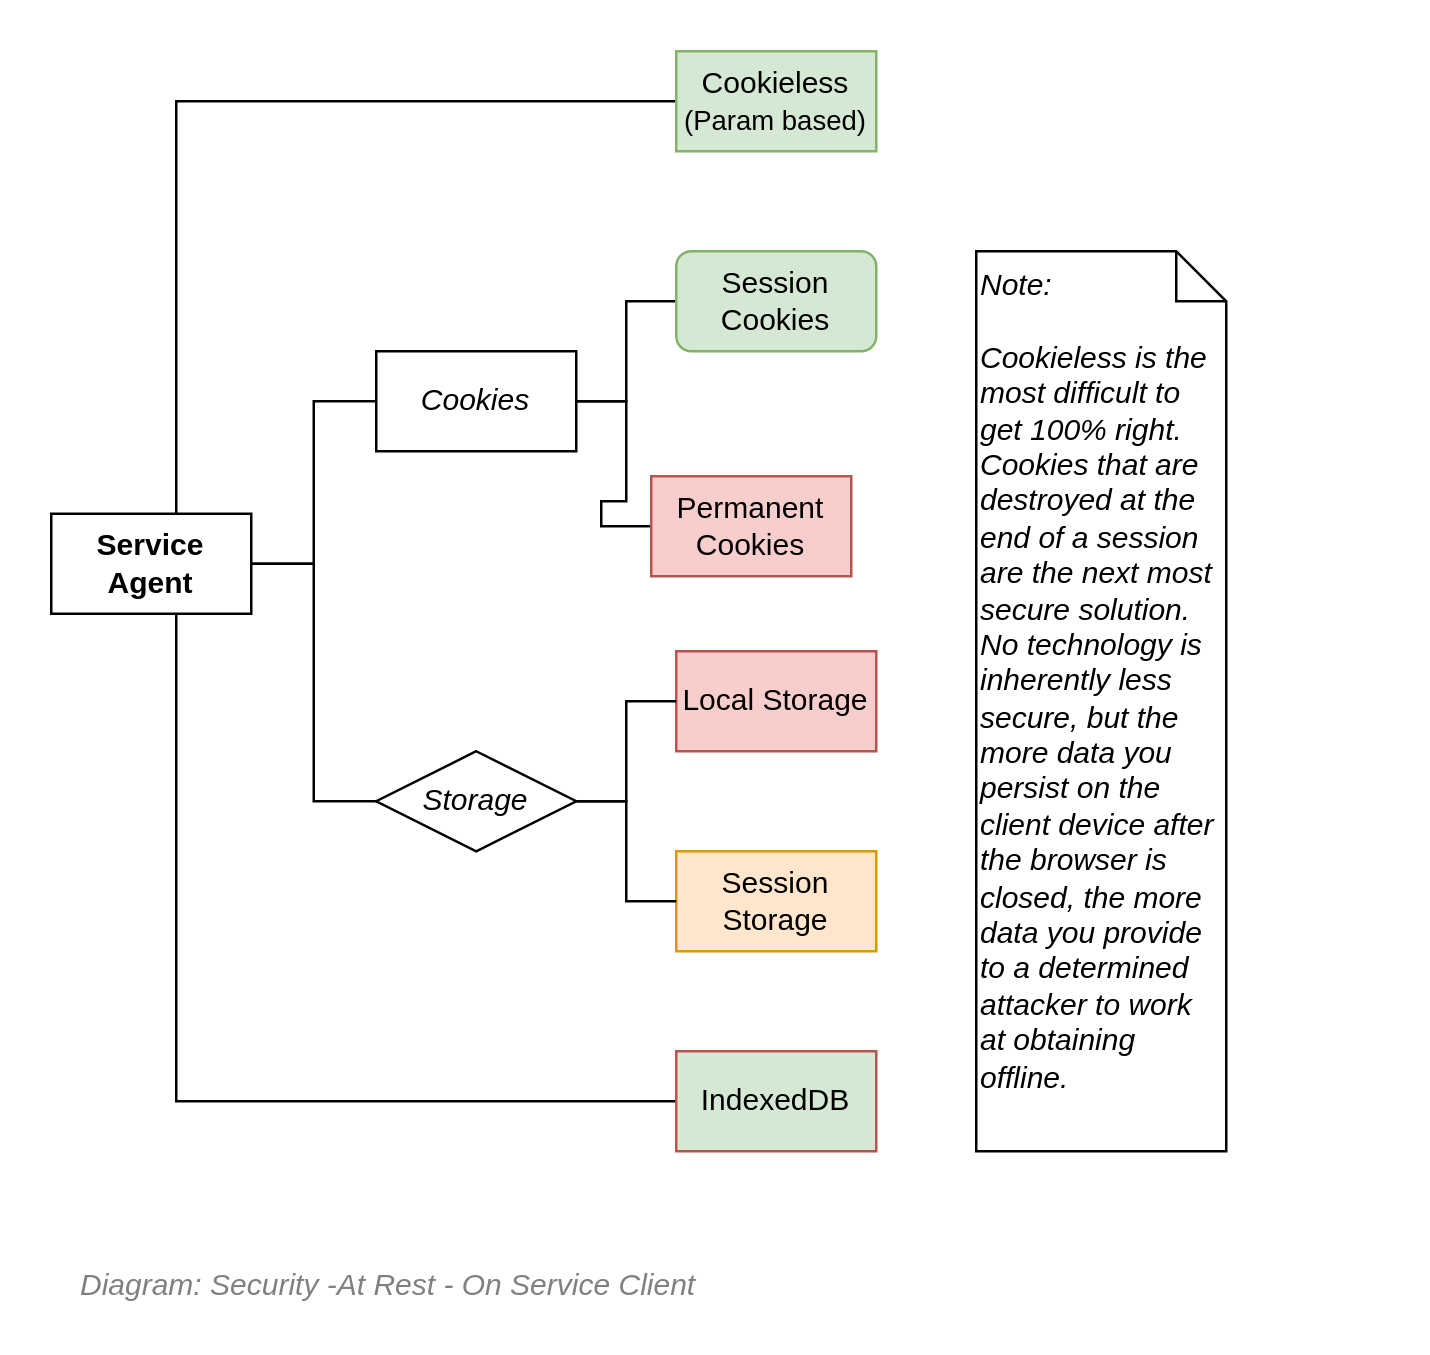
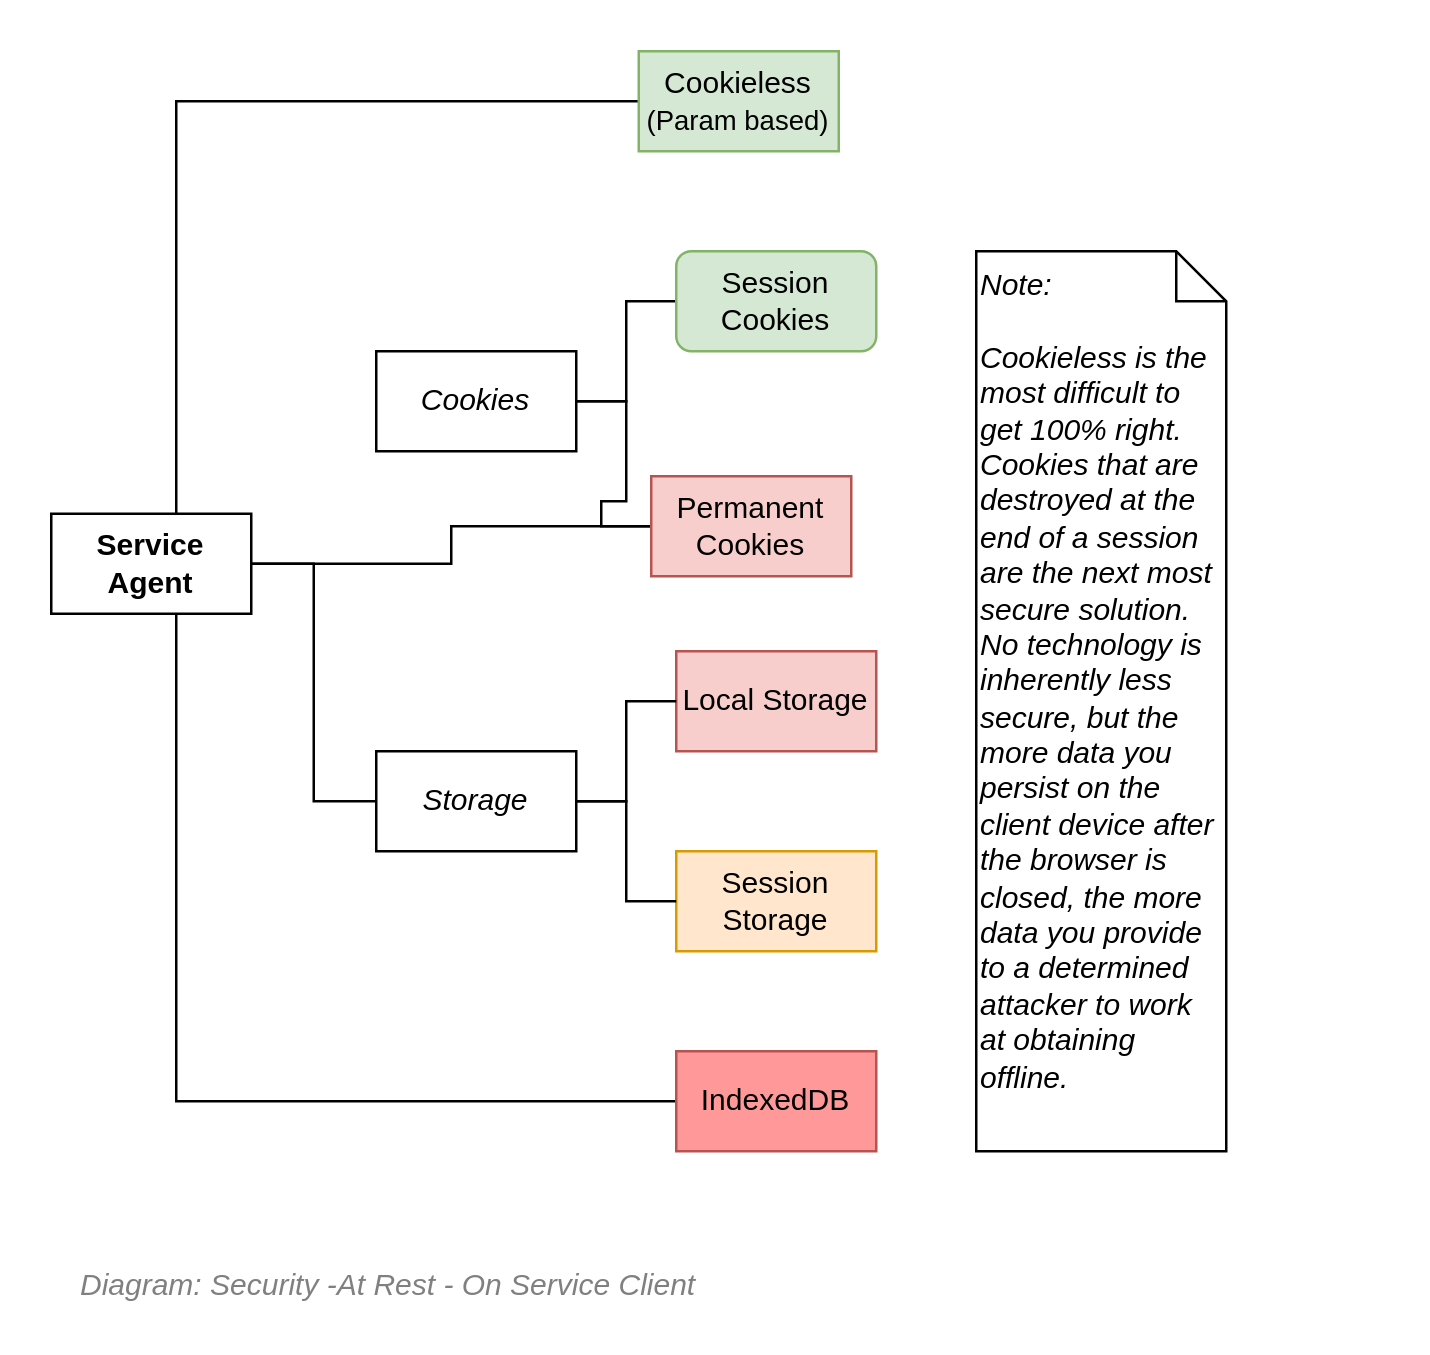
(776, 101) -> (739, 101)
(314, 450) -> (451, 538)
(476, 801) -> (476, 801)
(776, 1101) -> (776, 1101)
